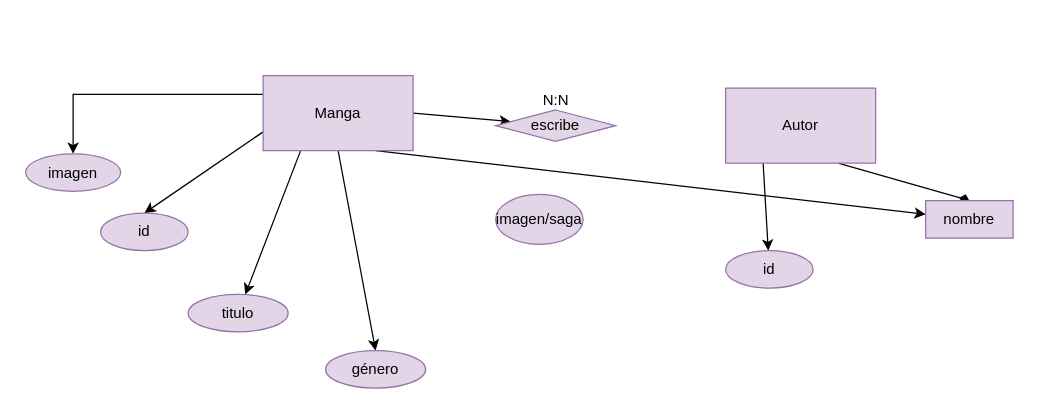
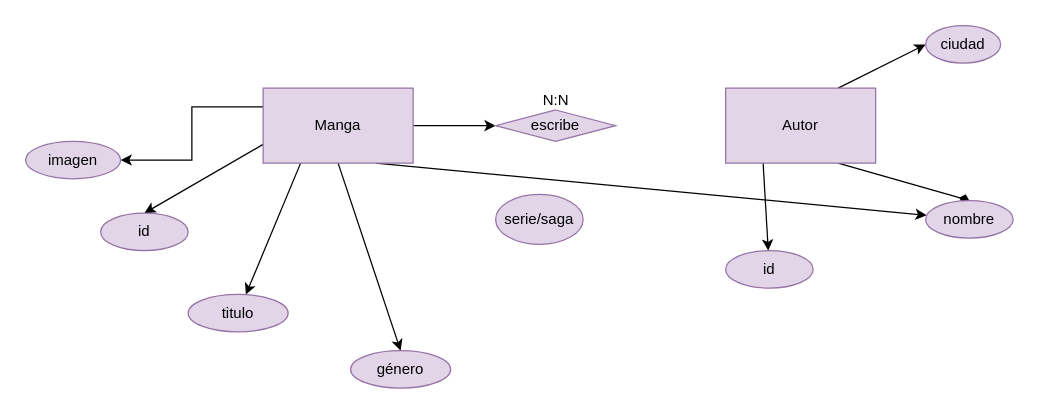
none -> (963, 44)
none -> (878, 68)
(338, 113) -> (338, 126)
(73, 173) -> (73, 160)
(539, 219) -> (539, 219)
(969, 219) -> (969, 219)
(376, 369) -> (401, 369)
